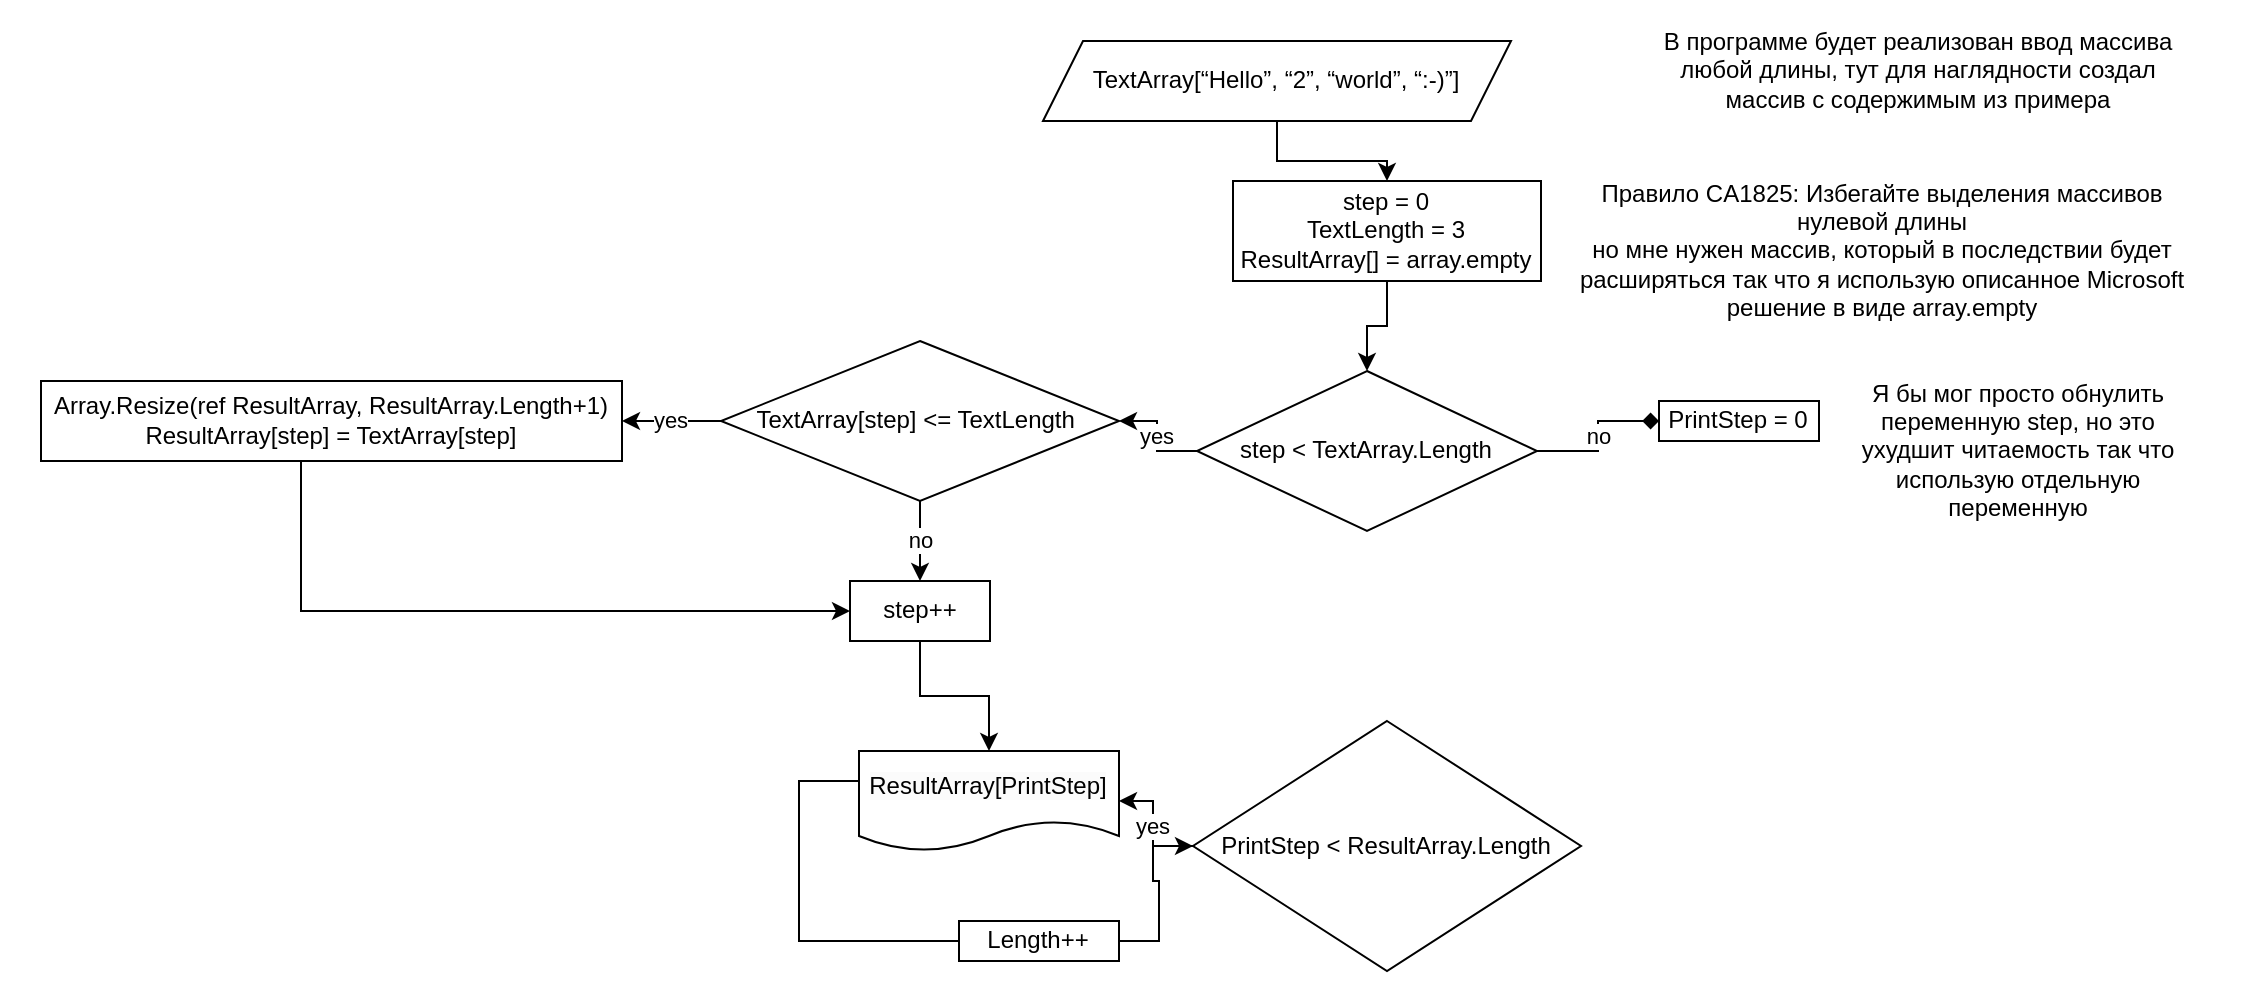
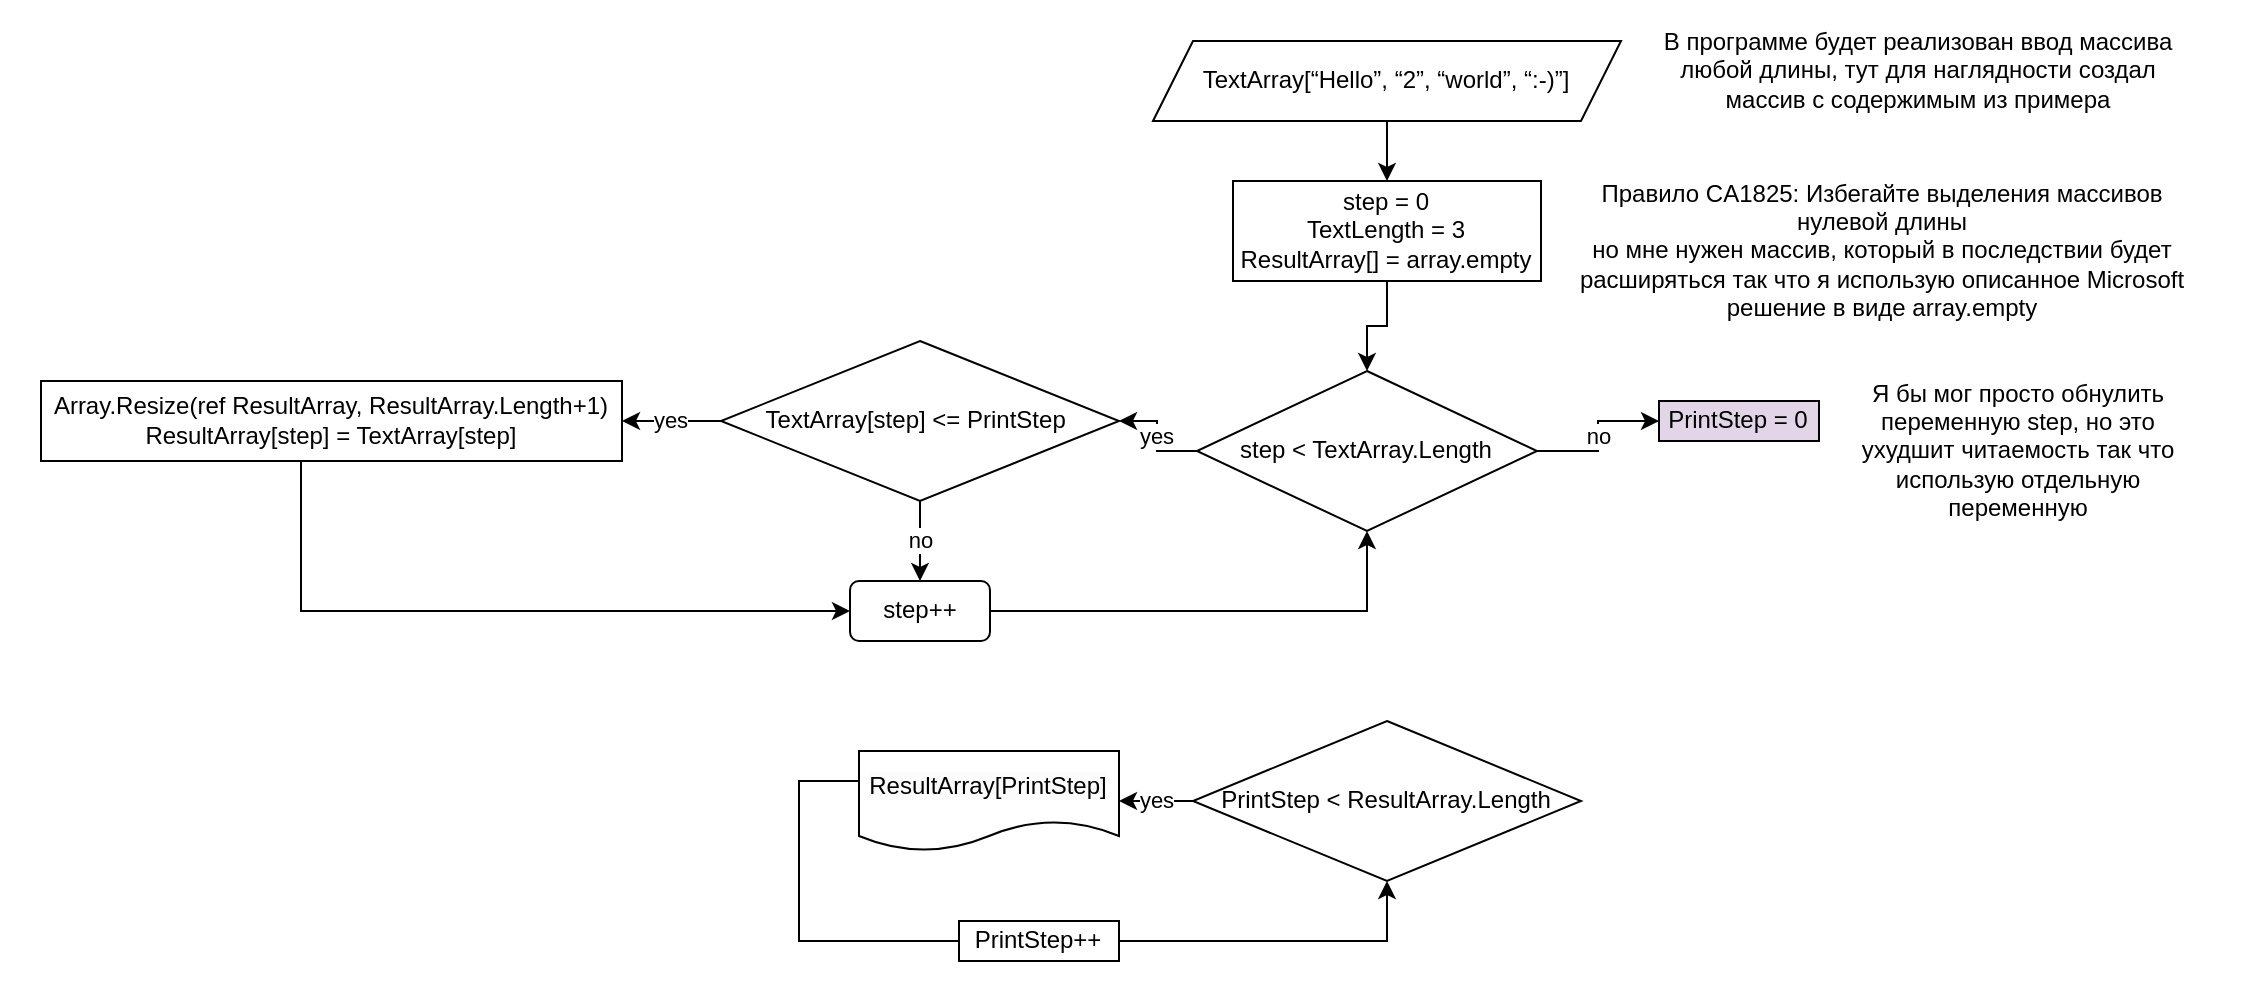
(1277, 81) -> (1387, 81)
(920, 421) -> (920, 421)
(1642, 421) -> (1643, 421)
(1739, 421) -> (1739, 421)
(920, 611) -> (920, 611)
(948, 696) -> (1212, 611)
(1387, 846) -> (1387, 801)
(1039, 941) -> (1039, 941)
